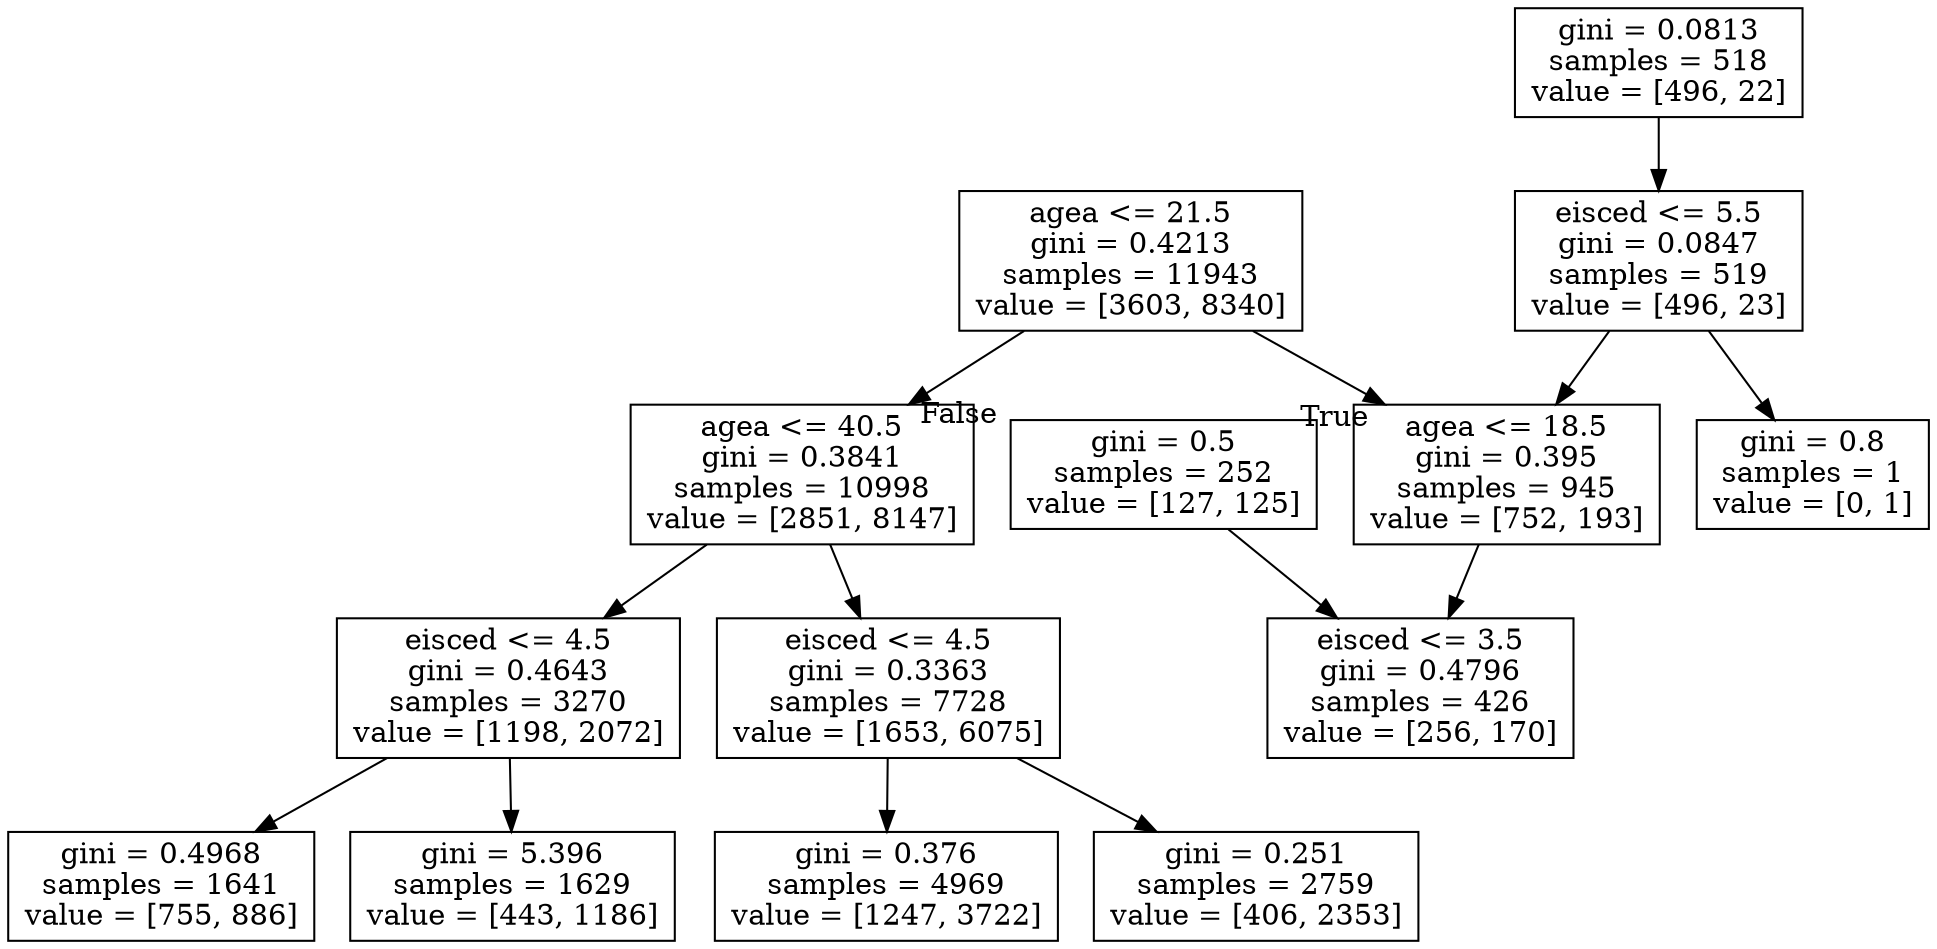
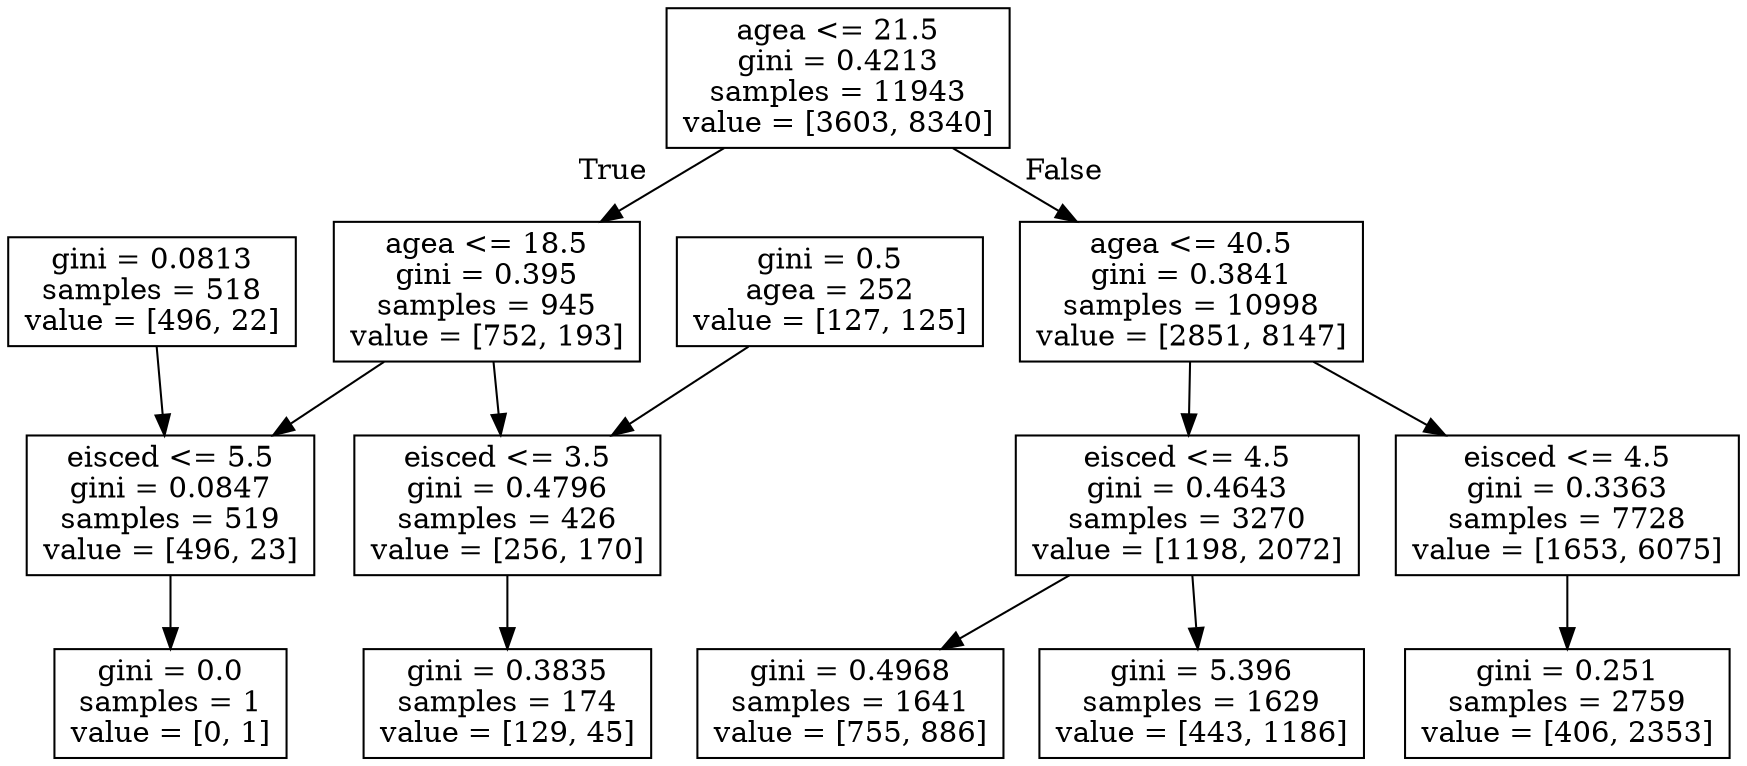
(1589, 359) -> (338, 393)
(1164, 475) -> (830, 292)
(1813, 475) -> (170, 704)
none -> (507, 704)
(886, 886) -> none
